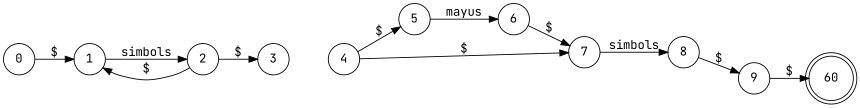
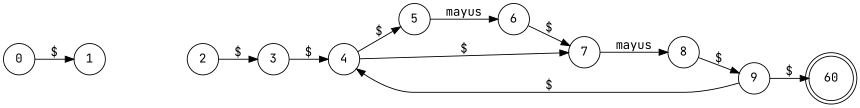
(634, 46) -> (634, 46)
(142, 59) -> none
none -> (304, 59)
(151, 80) -> none
none -> (550, 92)
